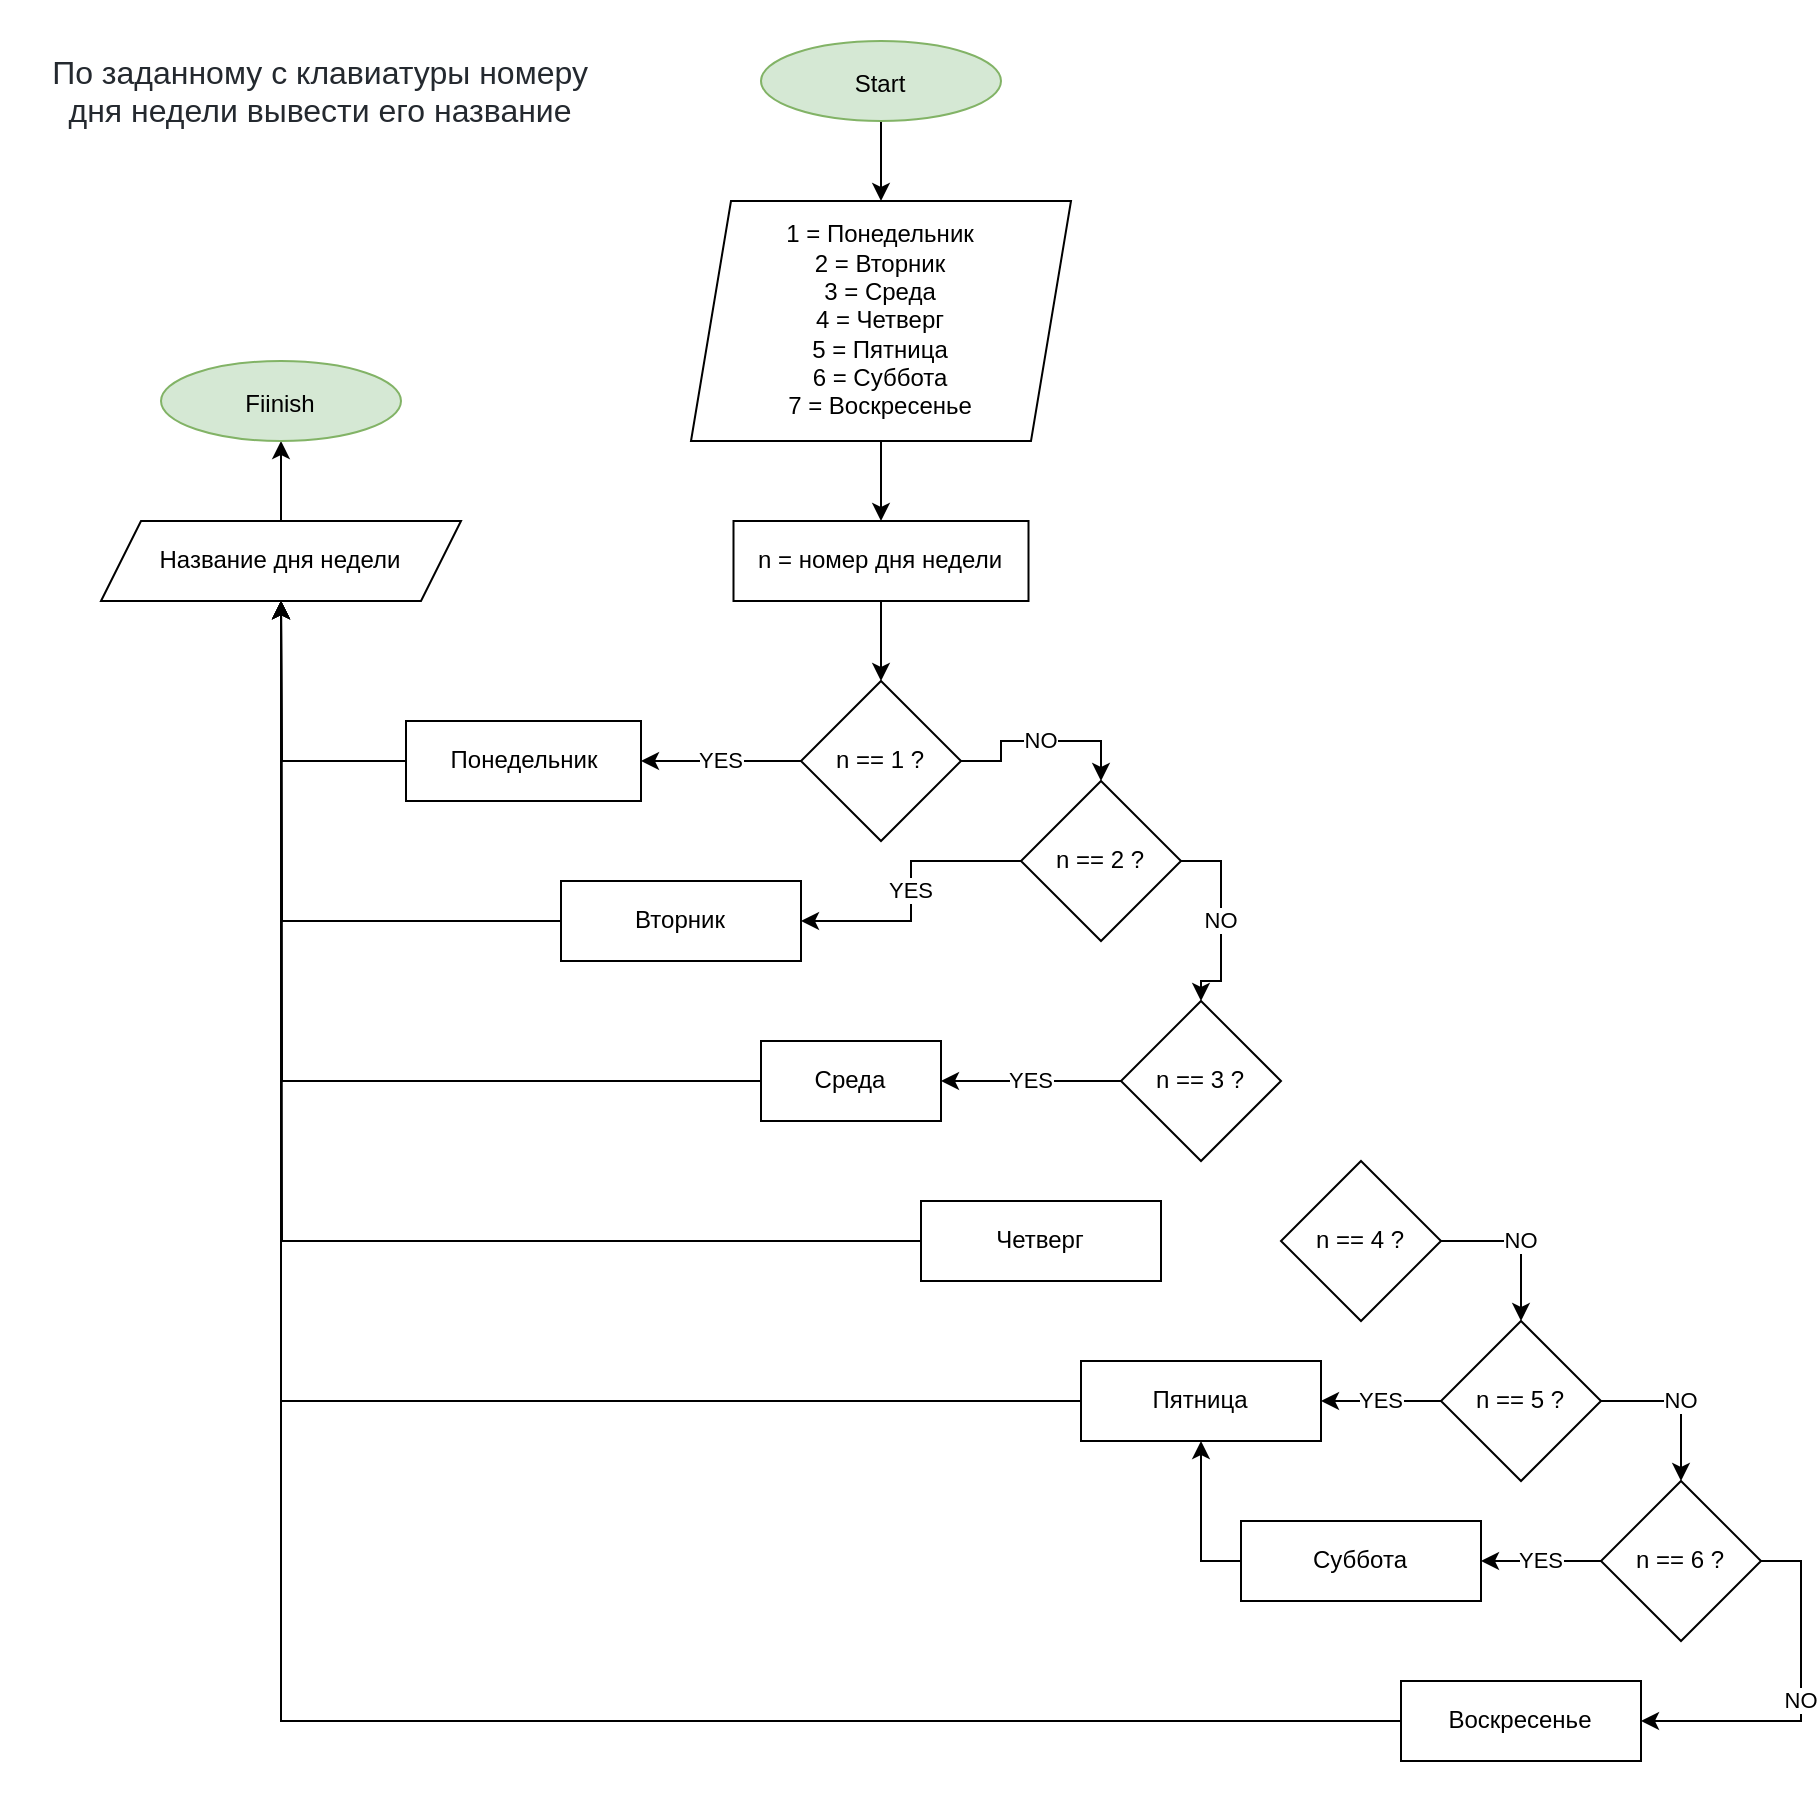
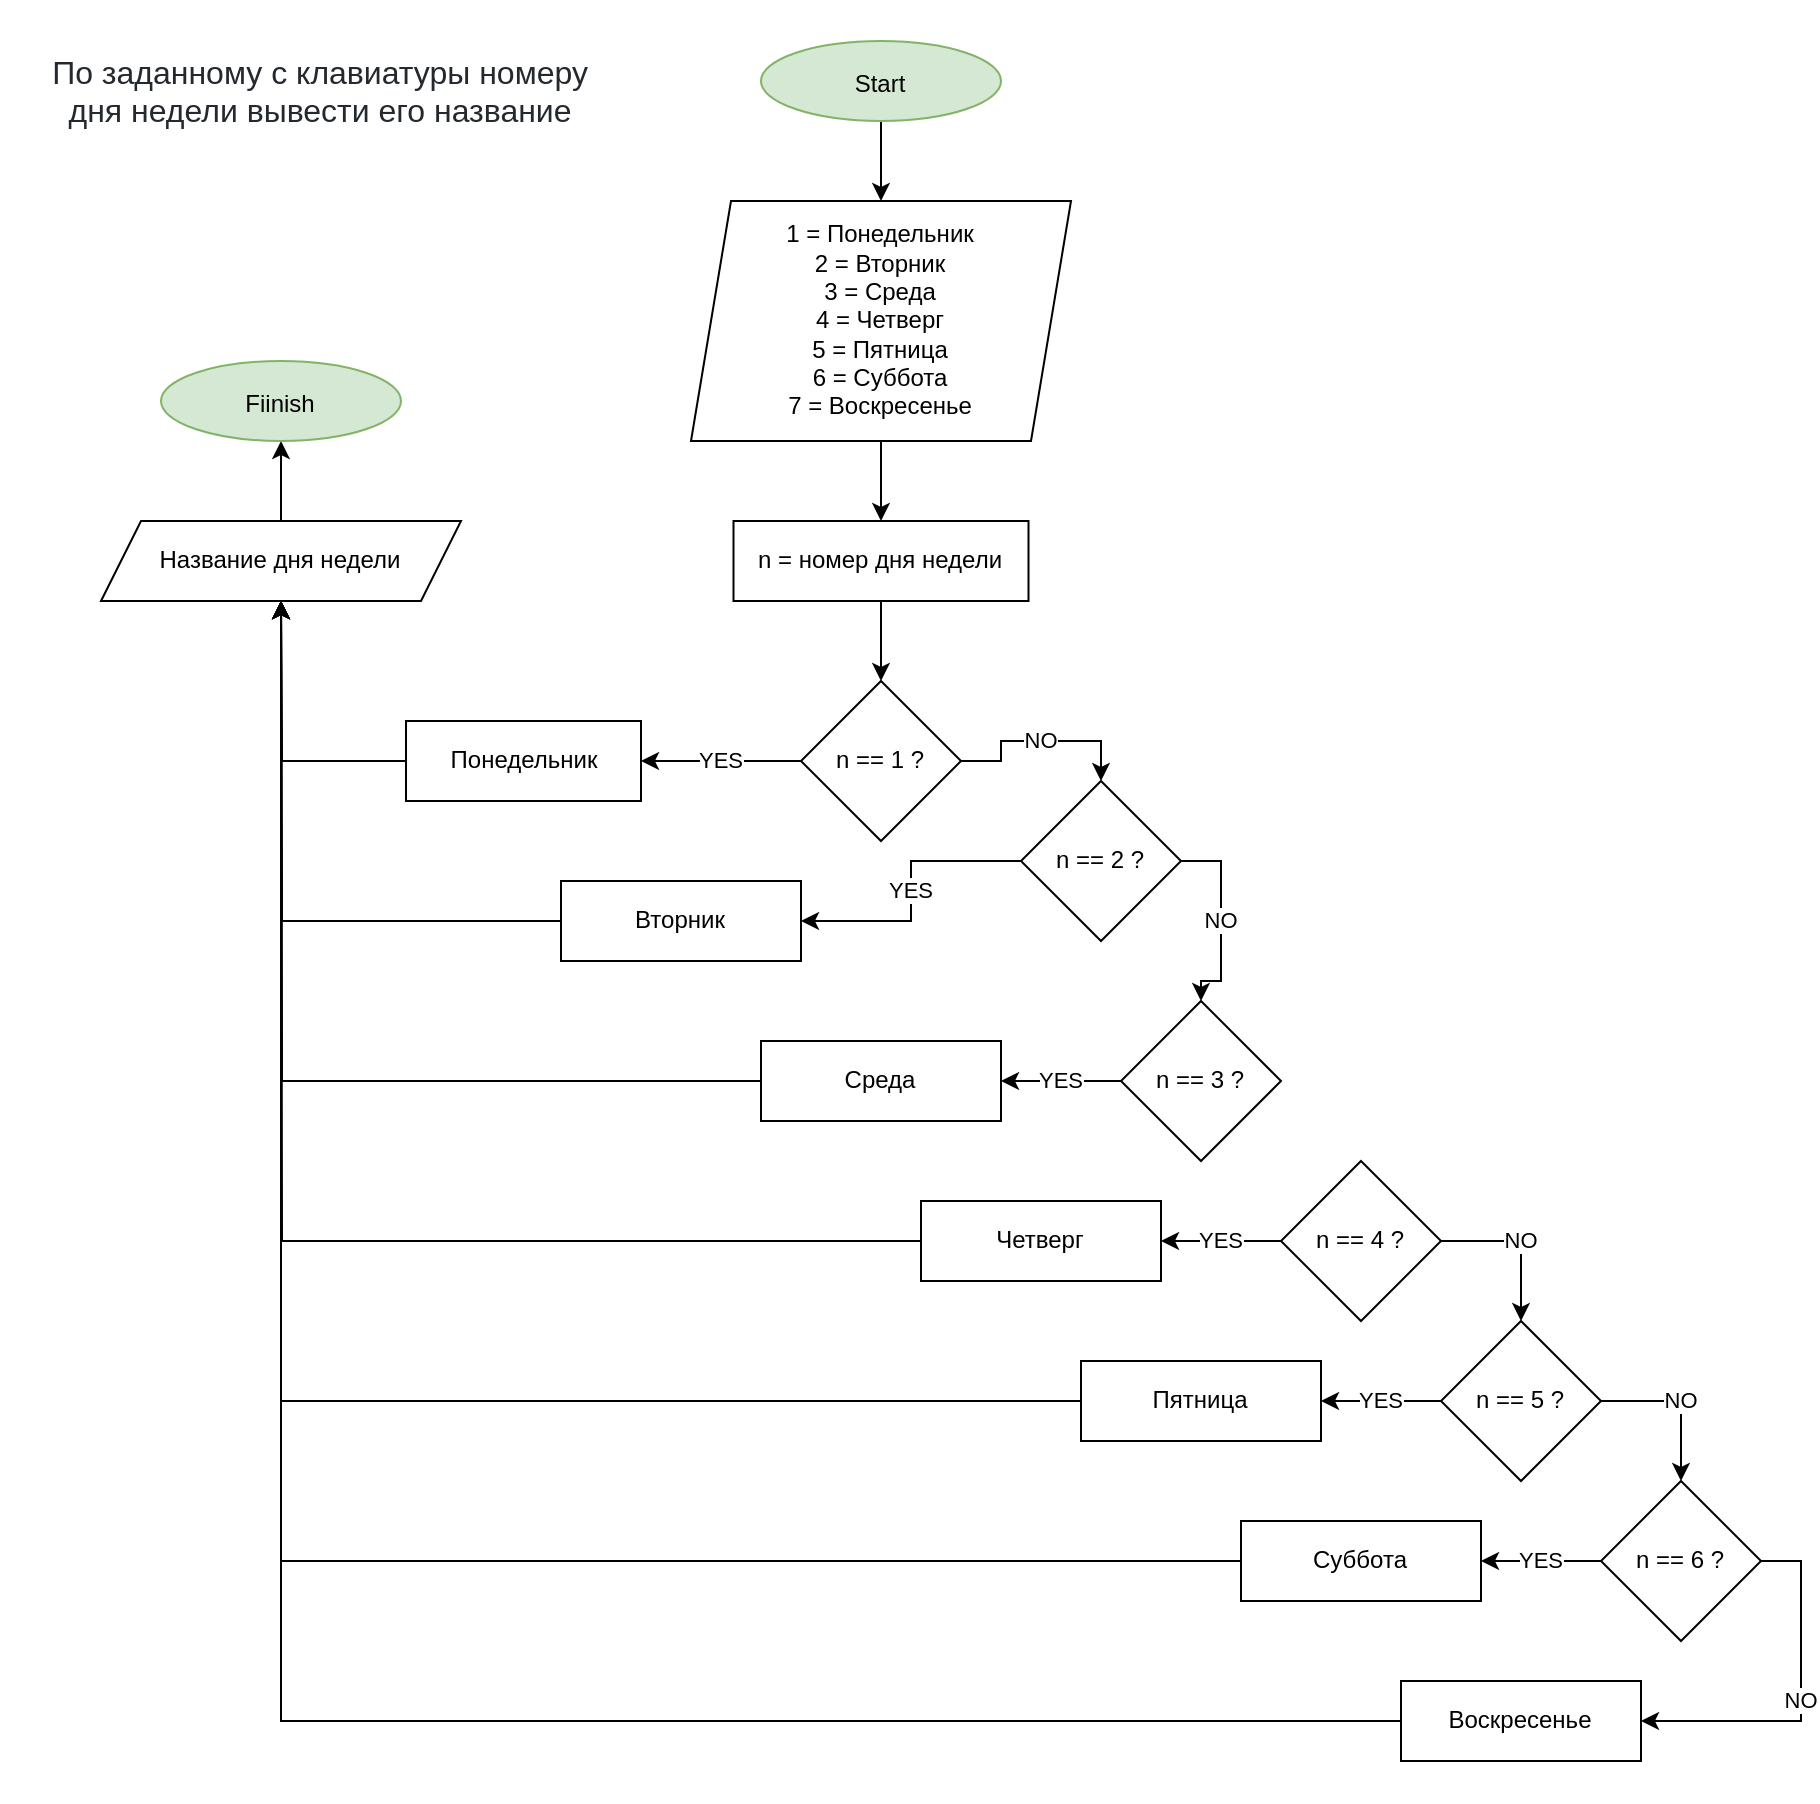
(851, 1081) -> (881, 1081)
none -> (1229, 1241)
(1201, 1509) -> (744, 1561)
